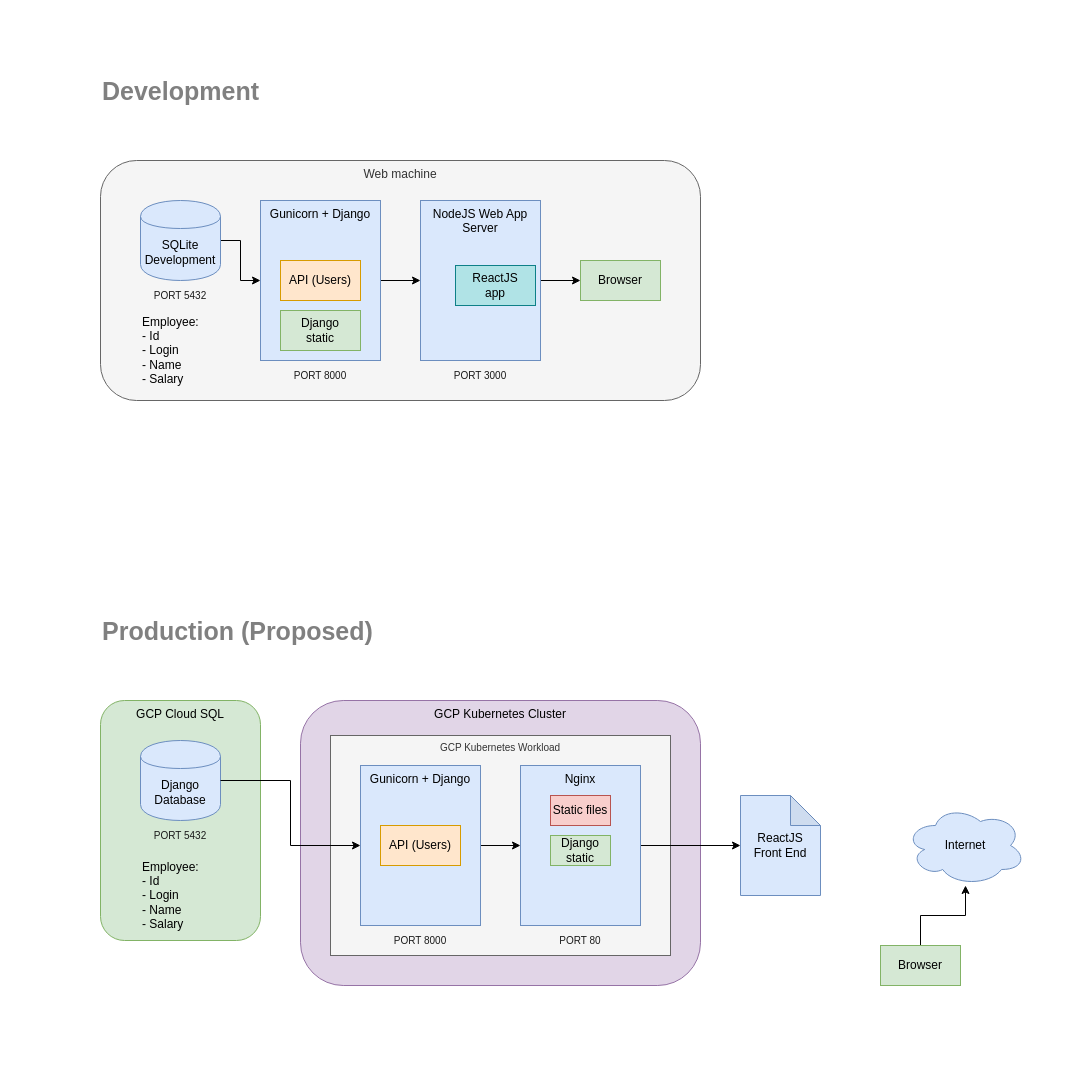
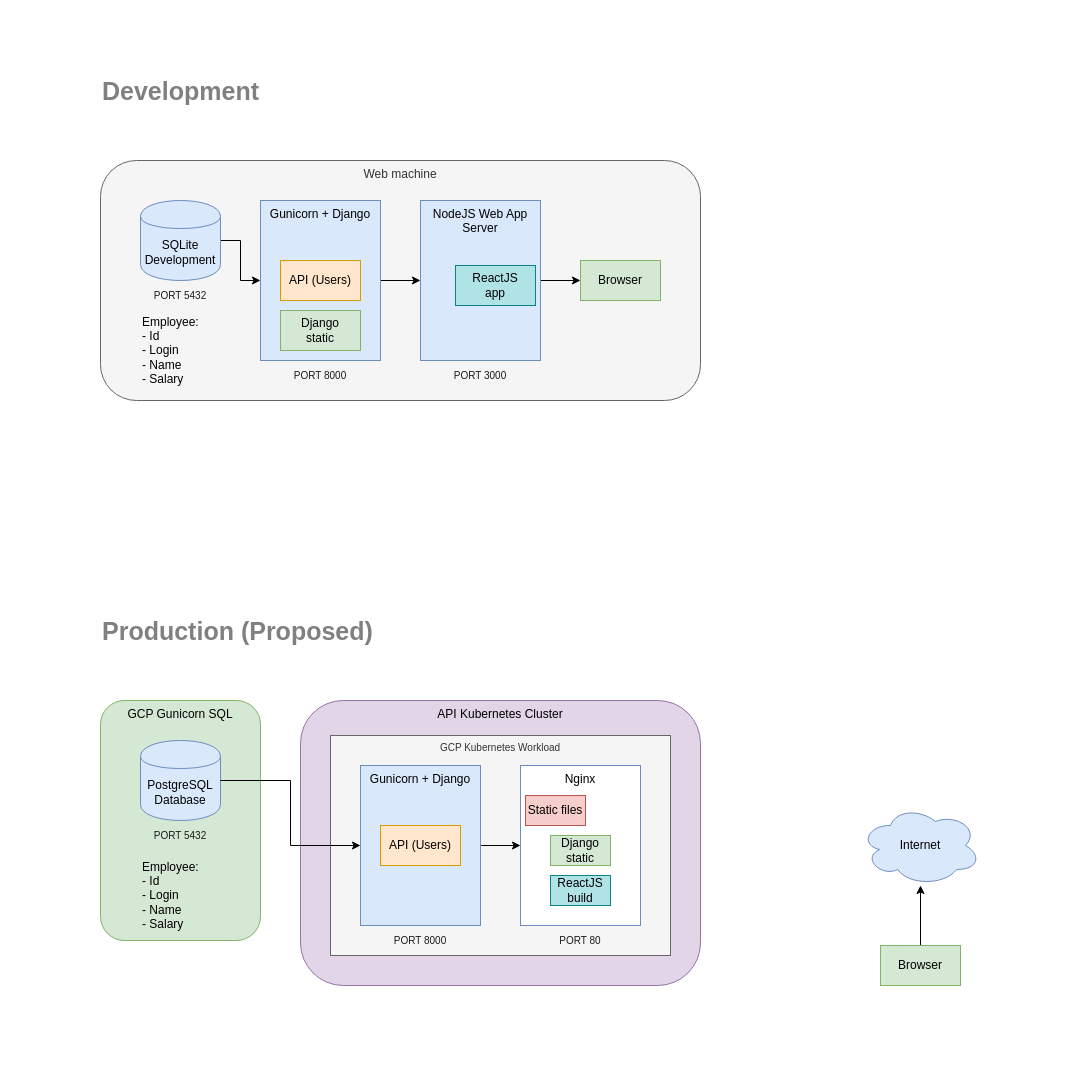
(181, 715) -> (181, 715)
(501, 715) -> (501, 715)
(581, 780) -> (581, 780)
(181, 793) -> (181, 793)
(581, 811) -> (556, 811)
(687, 846) -> none
(781, 846) -> none
(966, 846) -> (921, 846)
none -> (581, 891)
